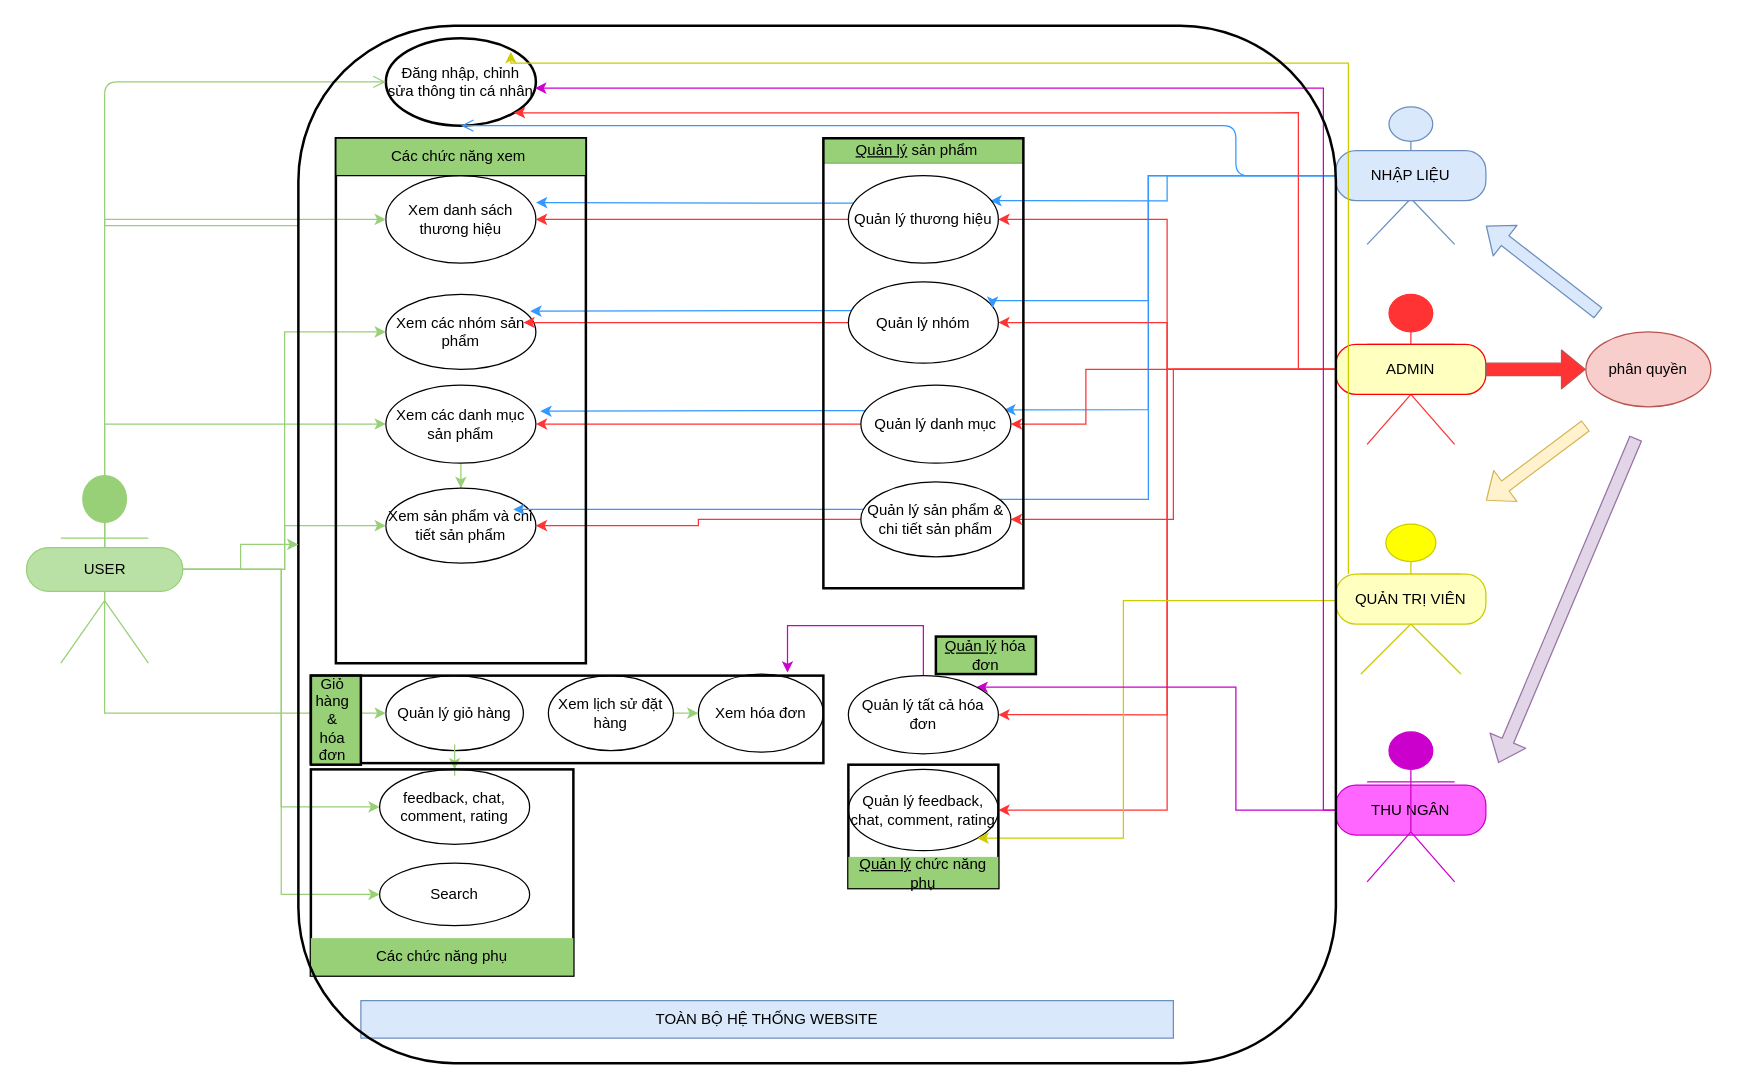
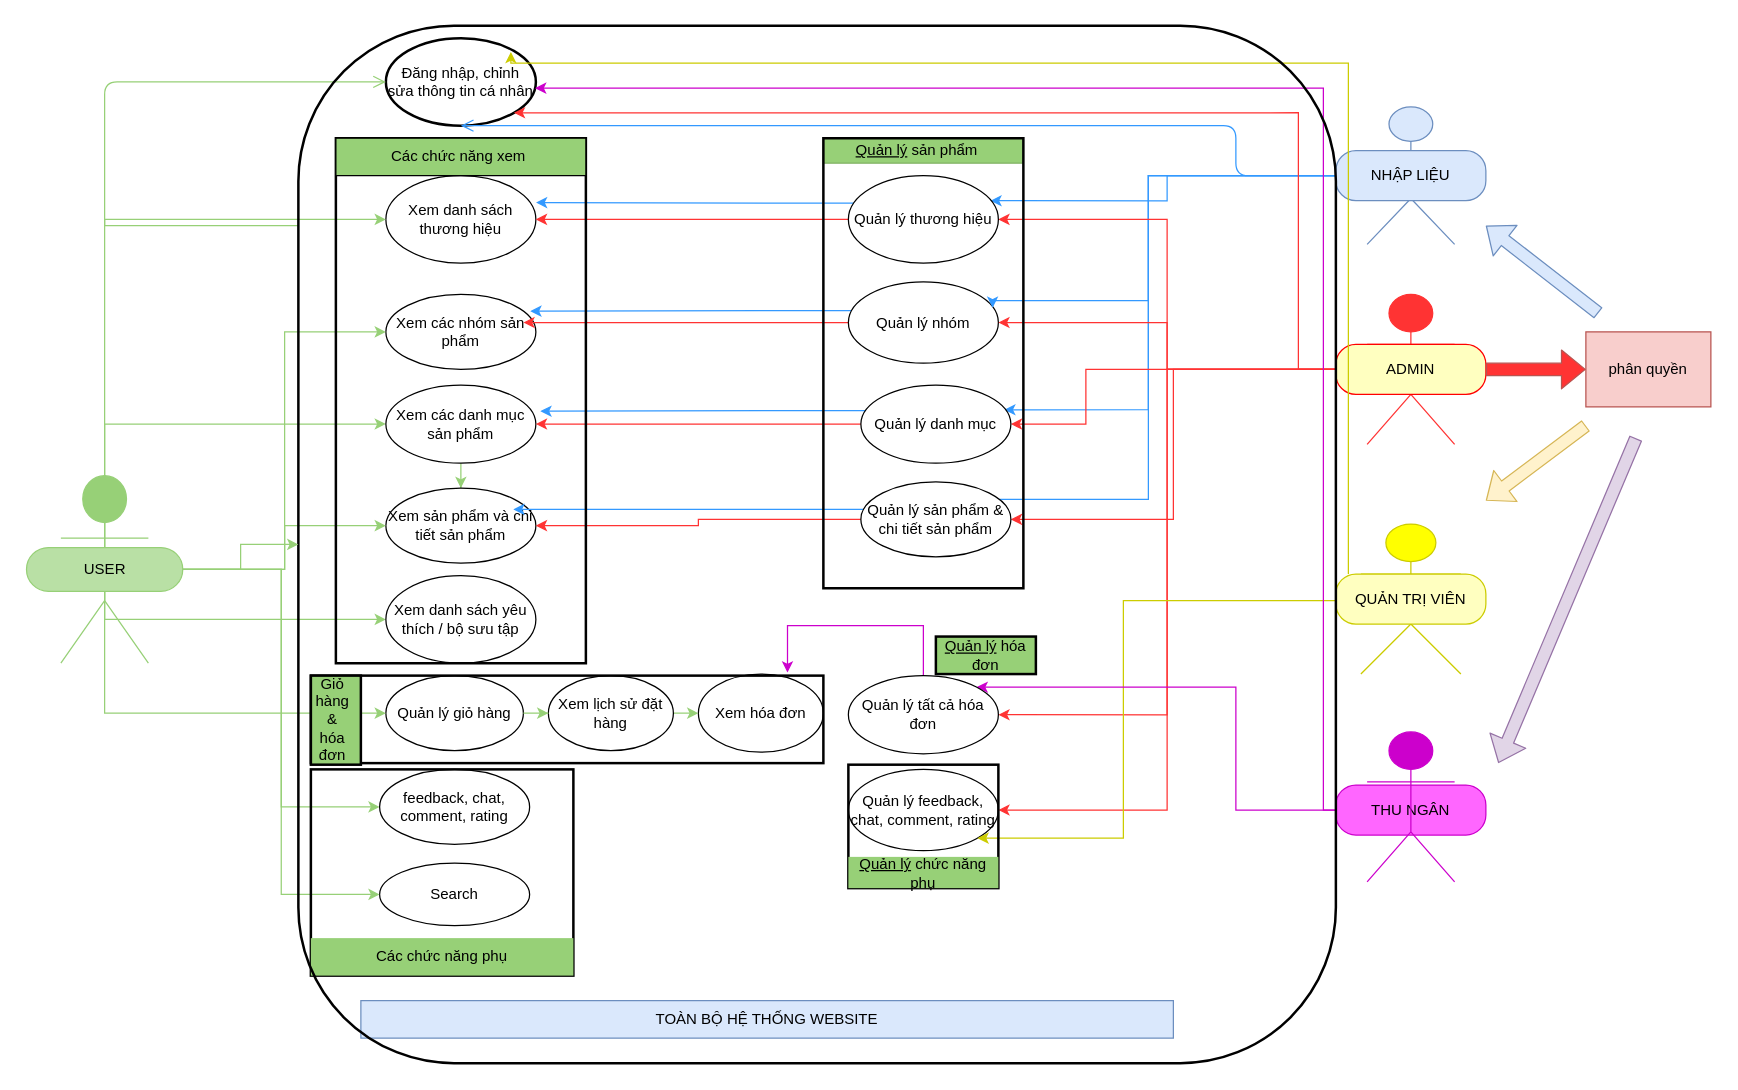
(1648, 369) -> (1648, 369)
none -> (243, 619)
none -> (461, 619)
(454, 765) -> (540, 713)
